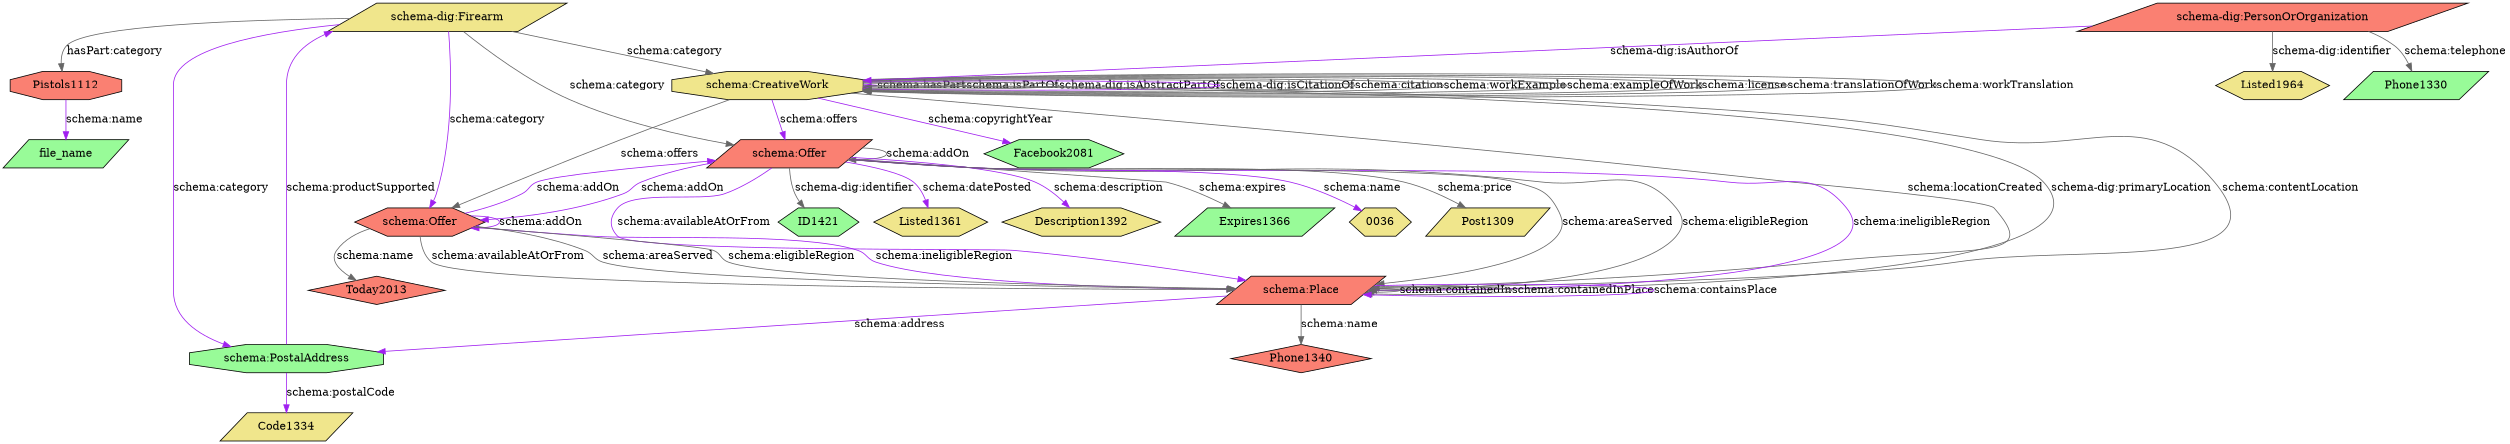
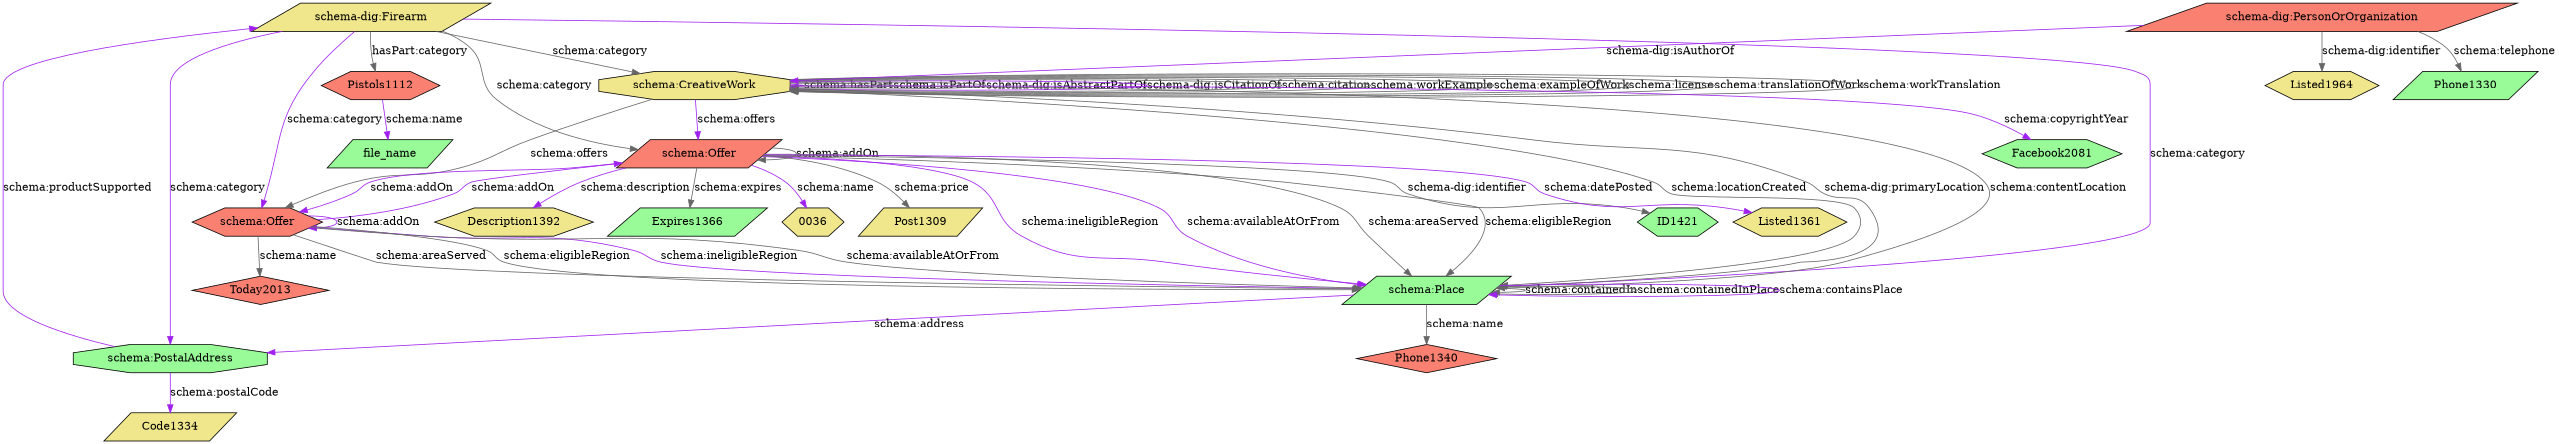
none -> (1766, 46)
(66, 86) -> (381, 86)
(1301, 290) -> (1427, 290)
